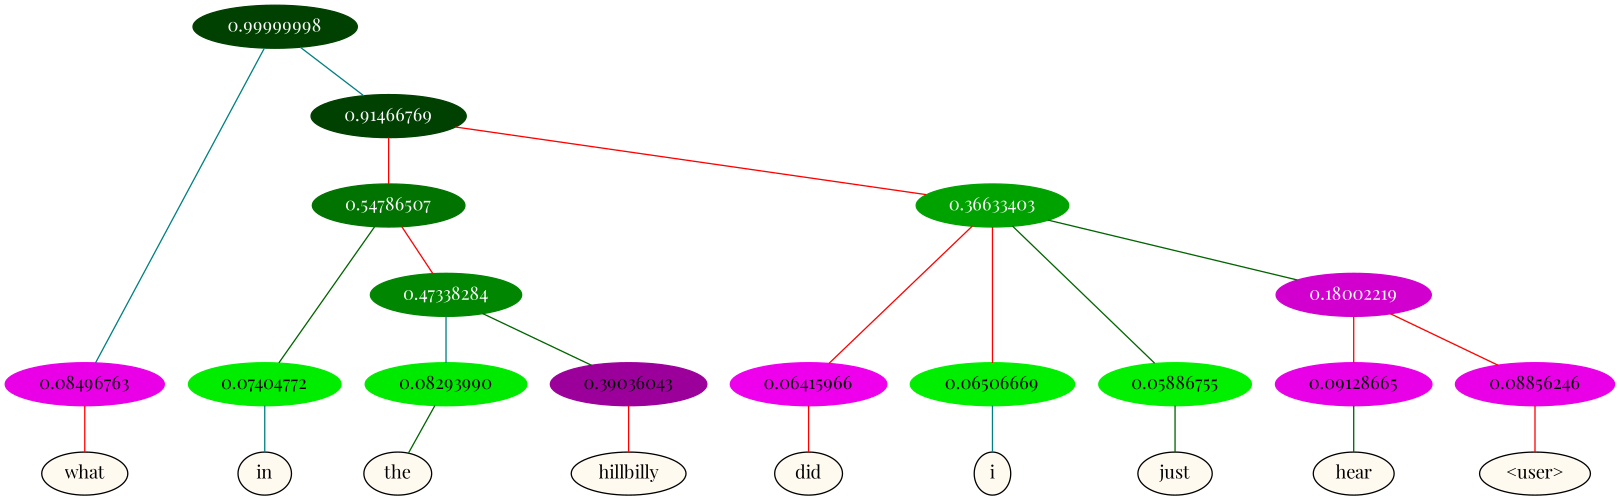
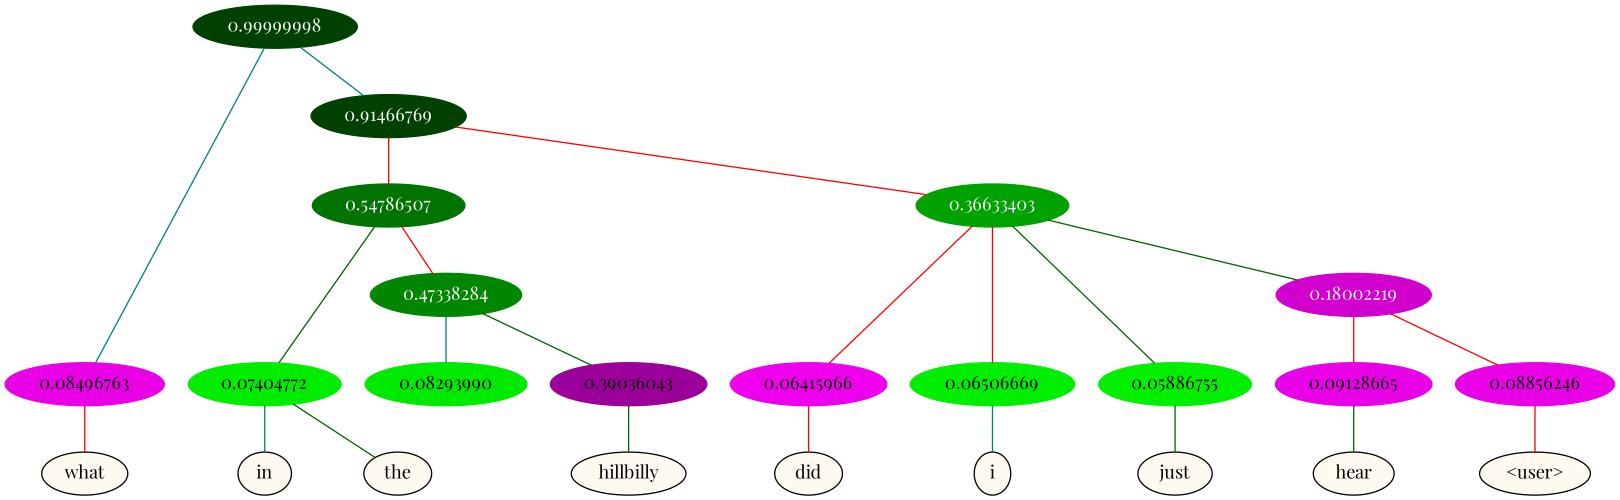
(422, 429) -> (334, 431)
(629, 429) -> (629, 429)
